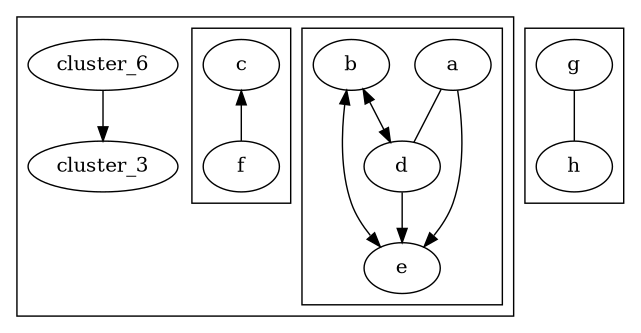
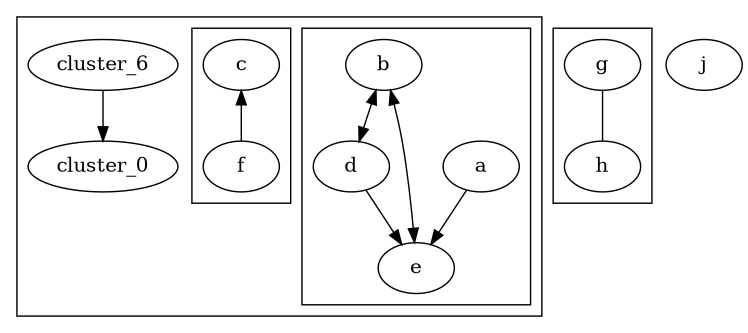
none -> (704, 65)
(428, 116) -> none
(103, 167) -> (103, 167)
